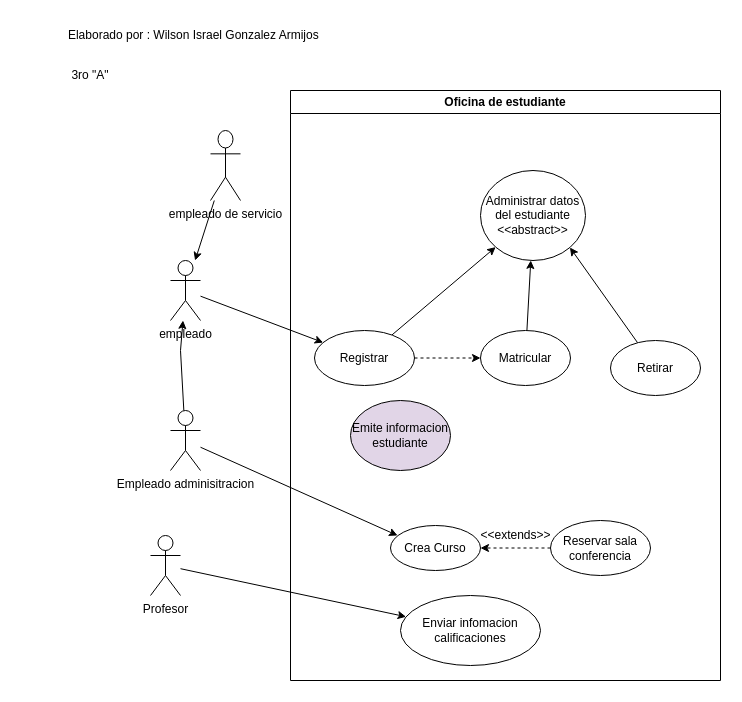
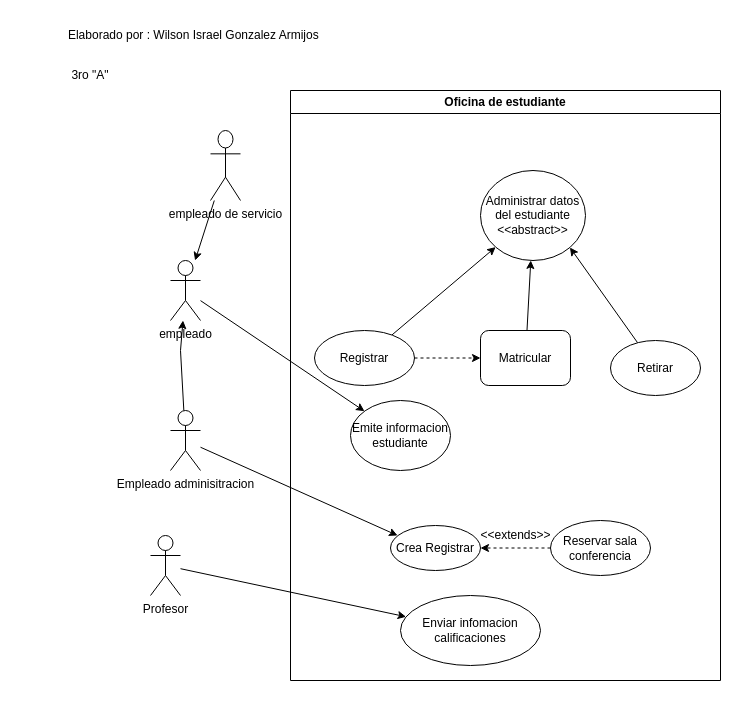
(259, 318) -> (279, 354)
(526, 358) -> (526, 358)
(401, 436) -> (401, 436)
(436, 549) -> (436, 549)
